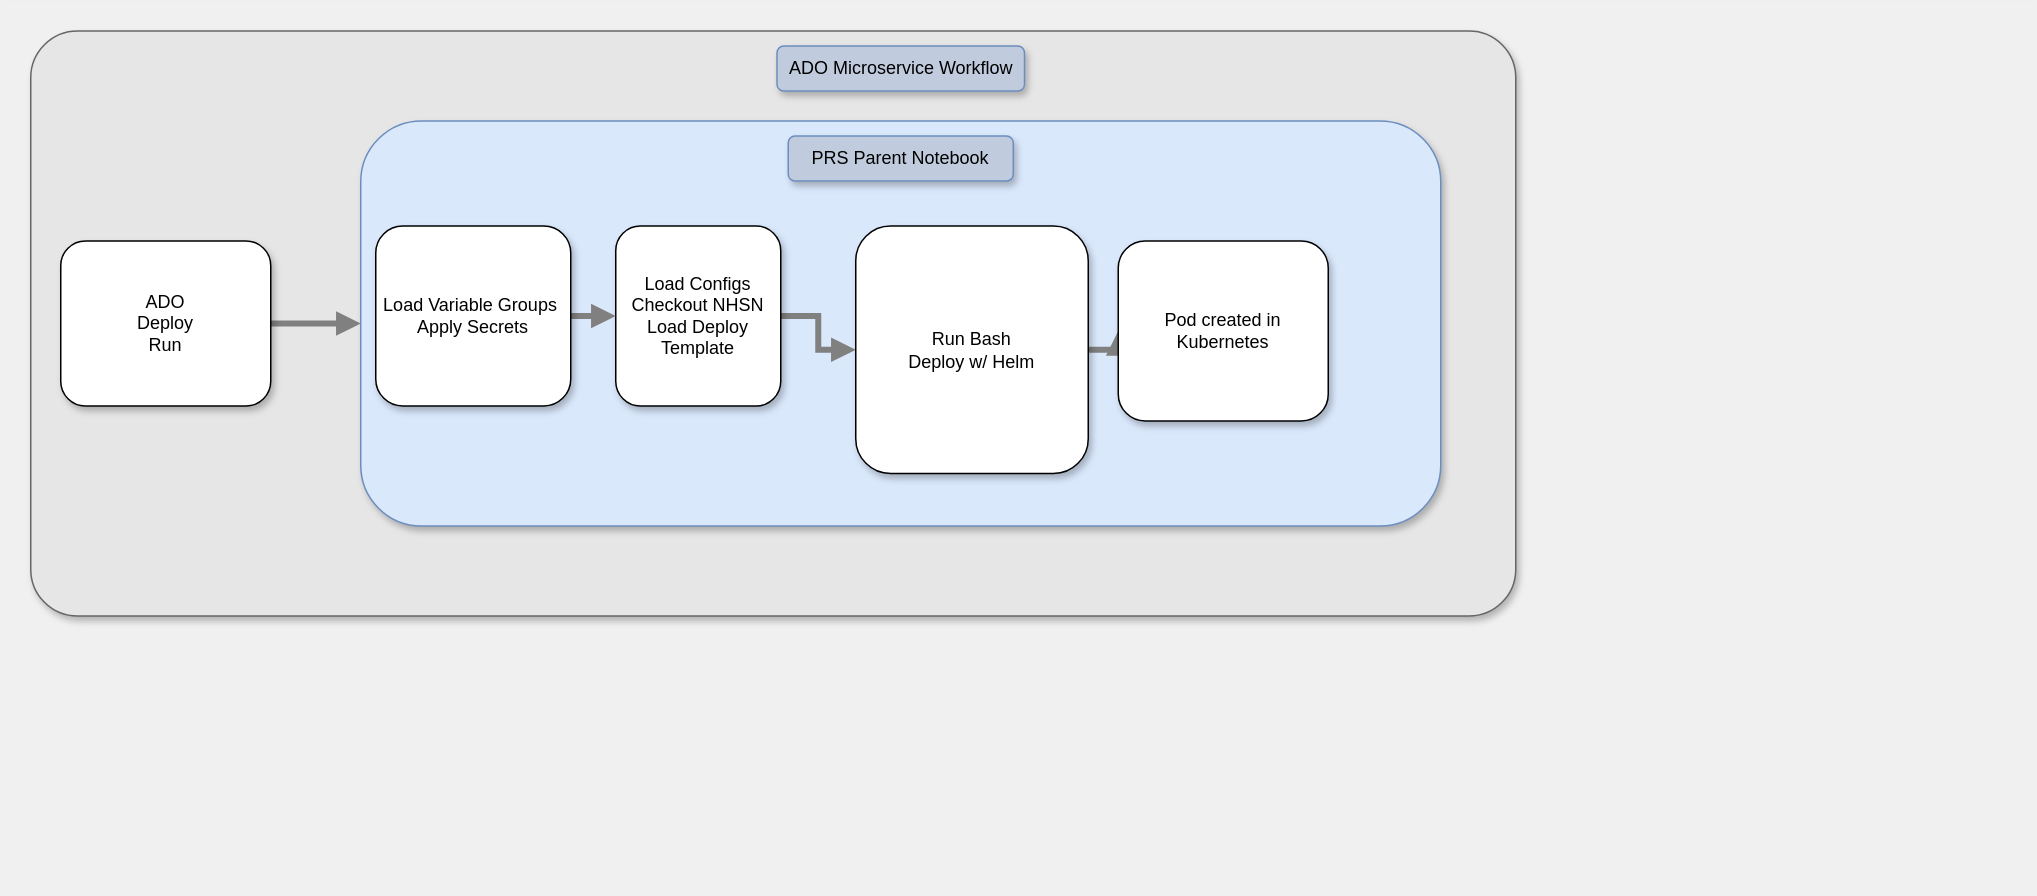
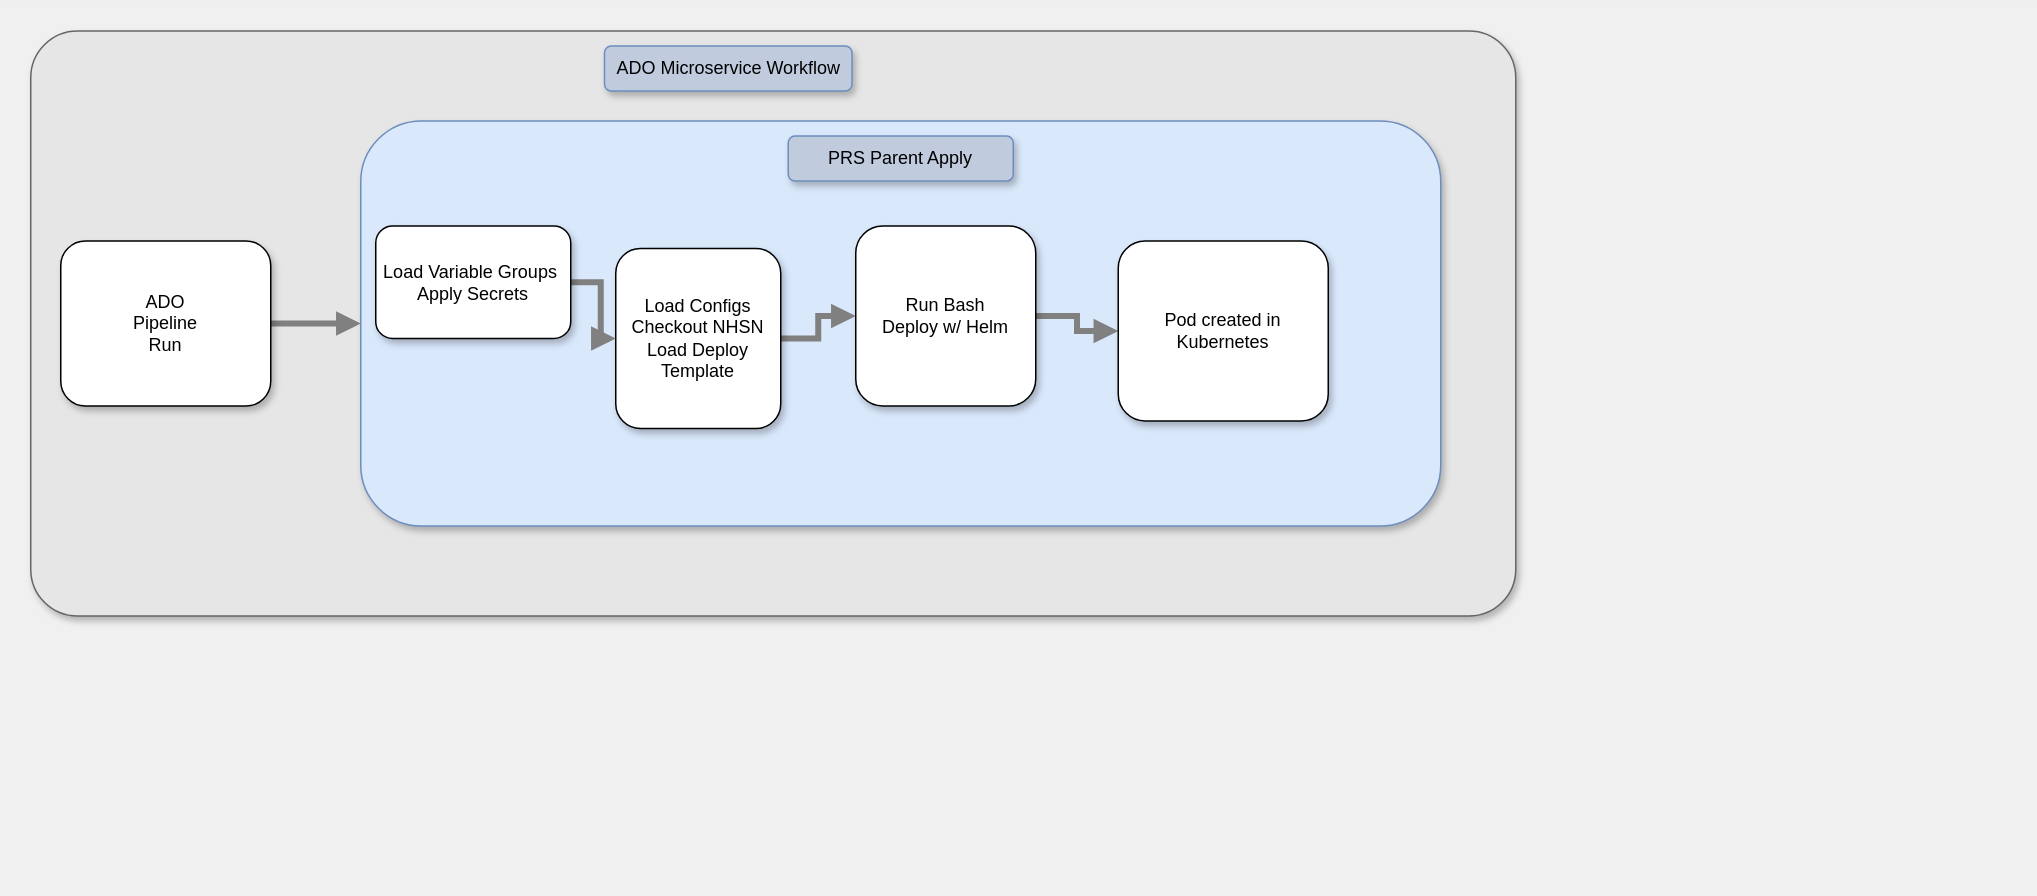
(901, 68) -> (728, 68)
(901, 158) -> (901, 158)
(473, 316) -> (473, 282)
(698, 316) -> (698, 338)
(166, 323) -> (166, 323)
(972, 350) -> (946, 316)
